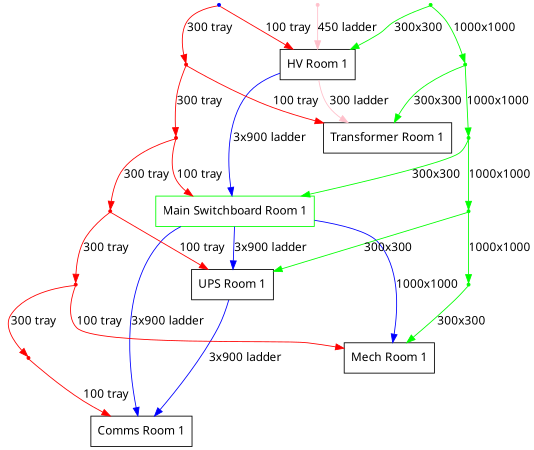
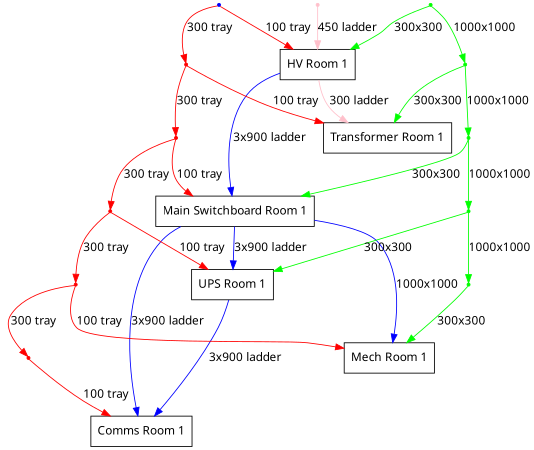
(235, 211) -> (235, 211)
